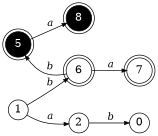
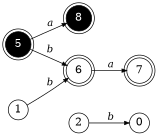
(45, 73) -> (46, 56)
(45, 123) -> none
